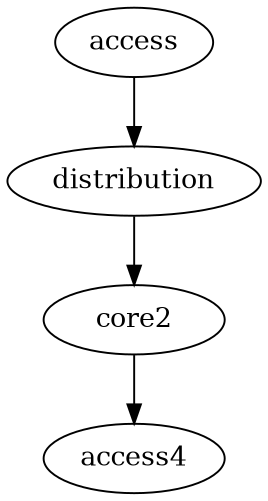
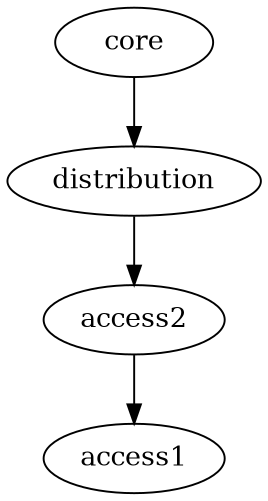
(134, 42) -> (134, 42)
(134, 320) -> (134, 320)
(134, 458) -> (134, 458)
